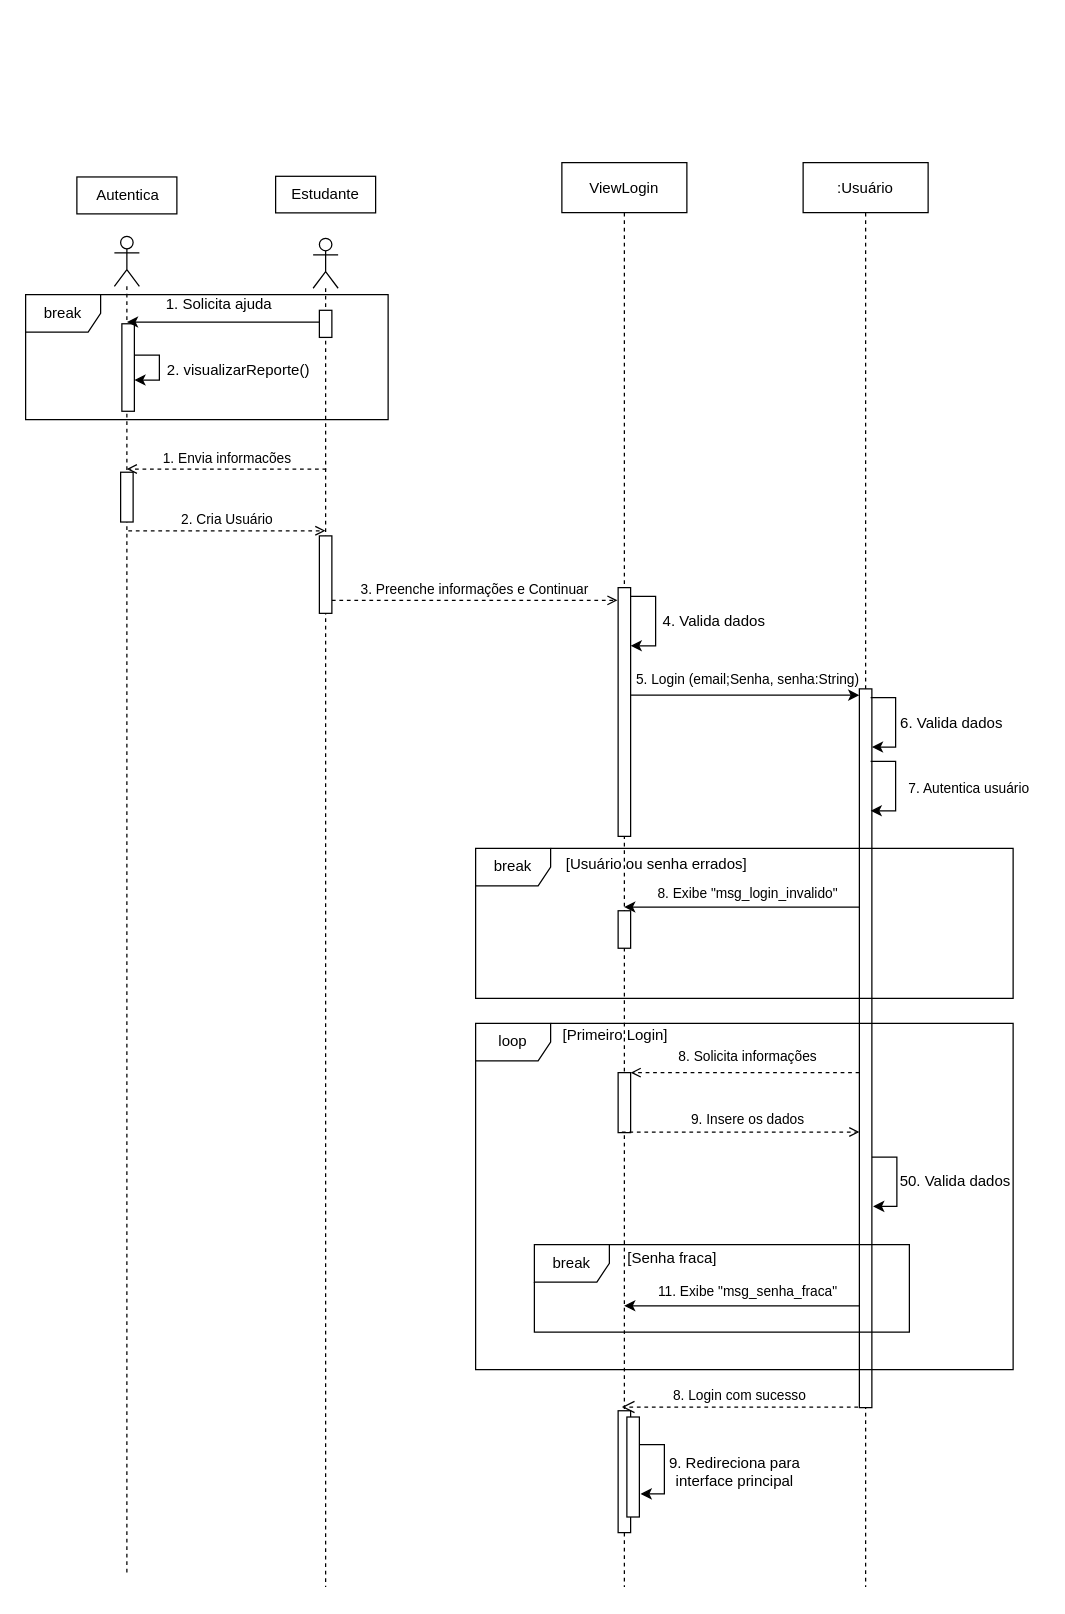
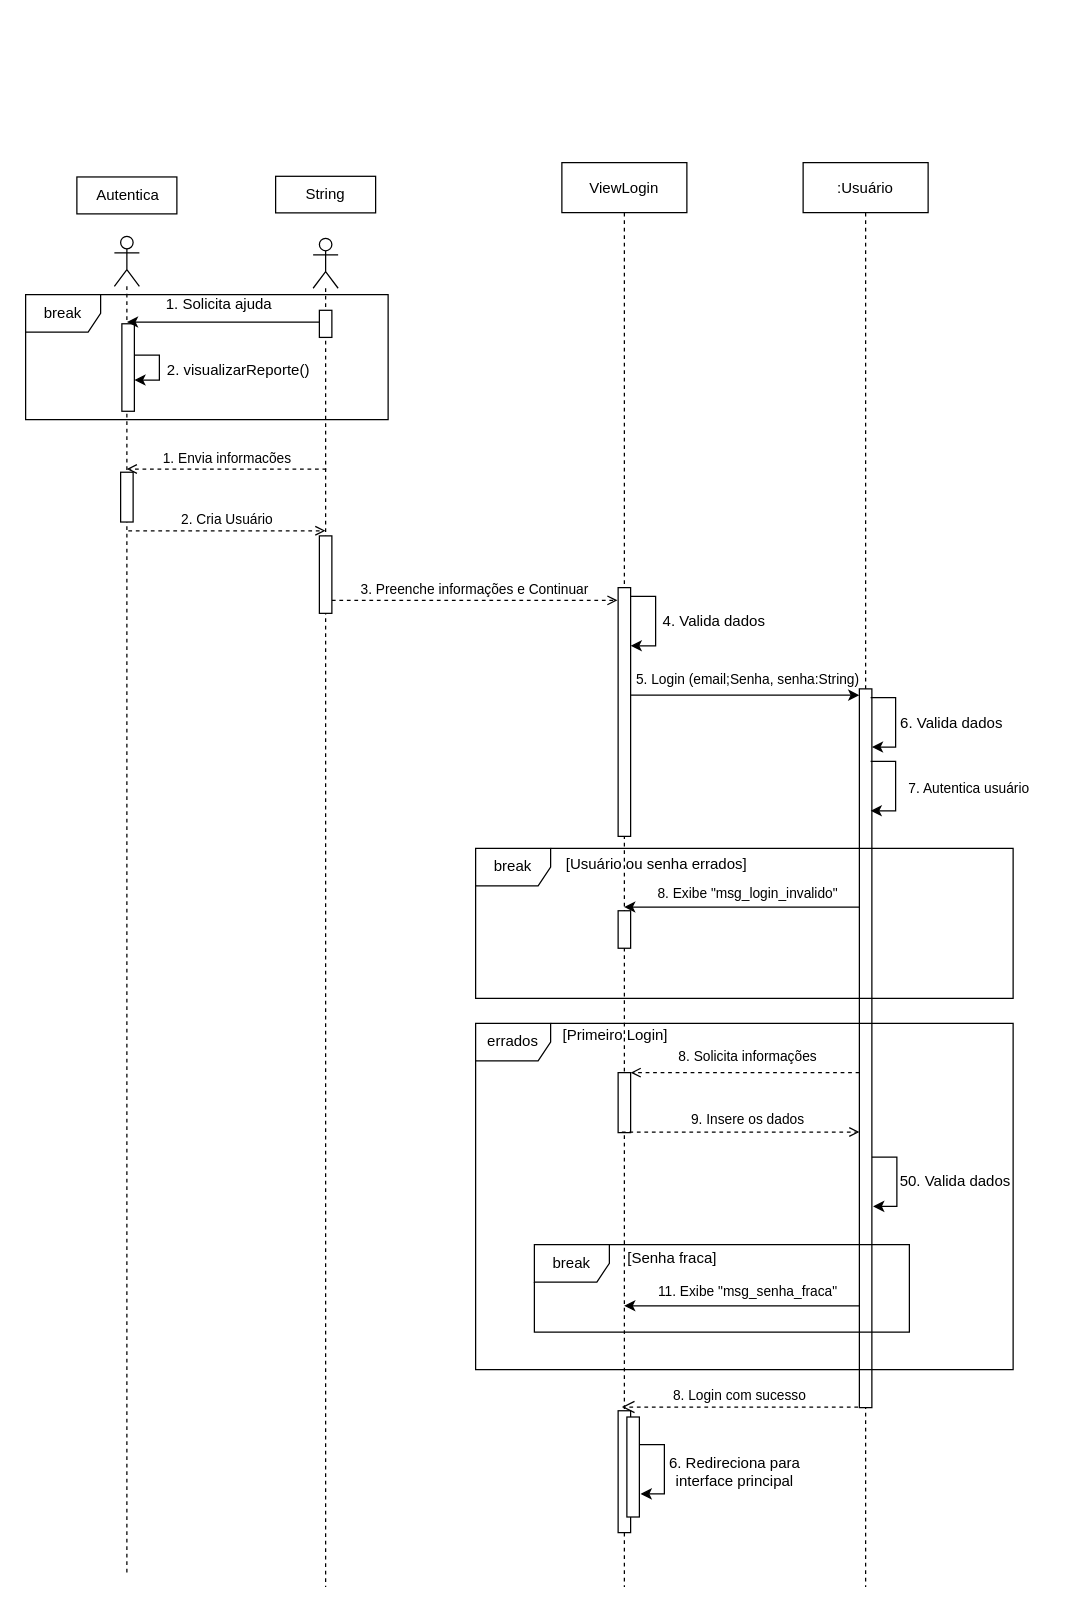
(326, 194) -> (326, 194)
(513, 1042) -> (513, 1042)
(735, 1472) -> (735, 1472)
